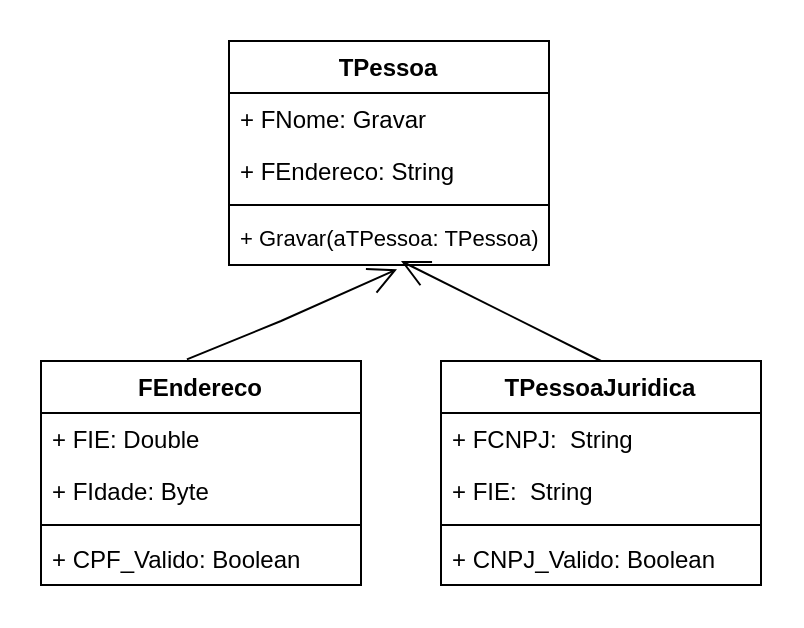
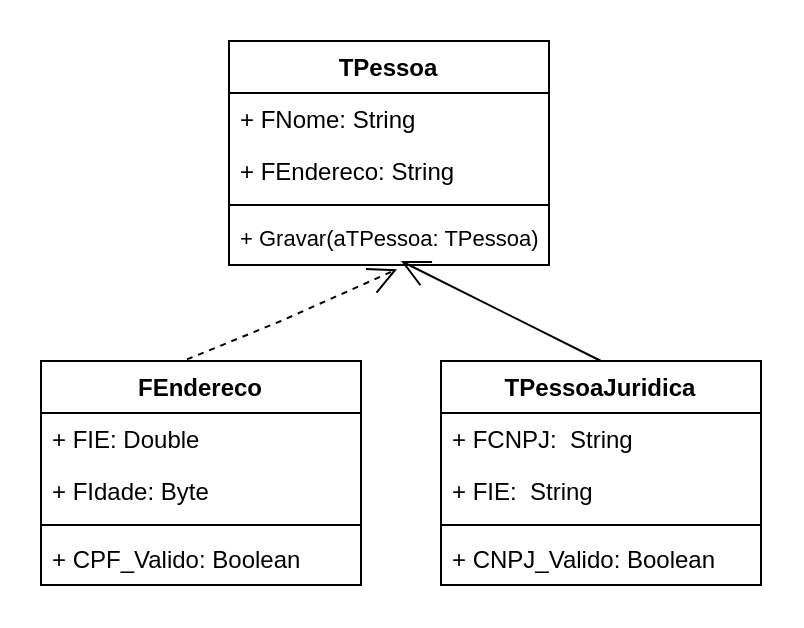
(331, 120) -> (328, 120)
(292, 316) -> (292, 316)
